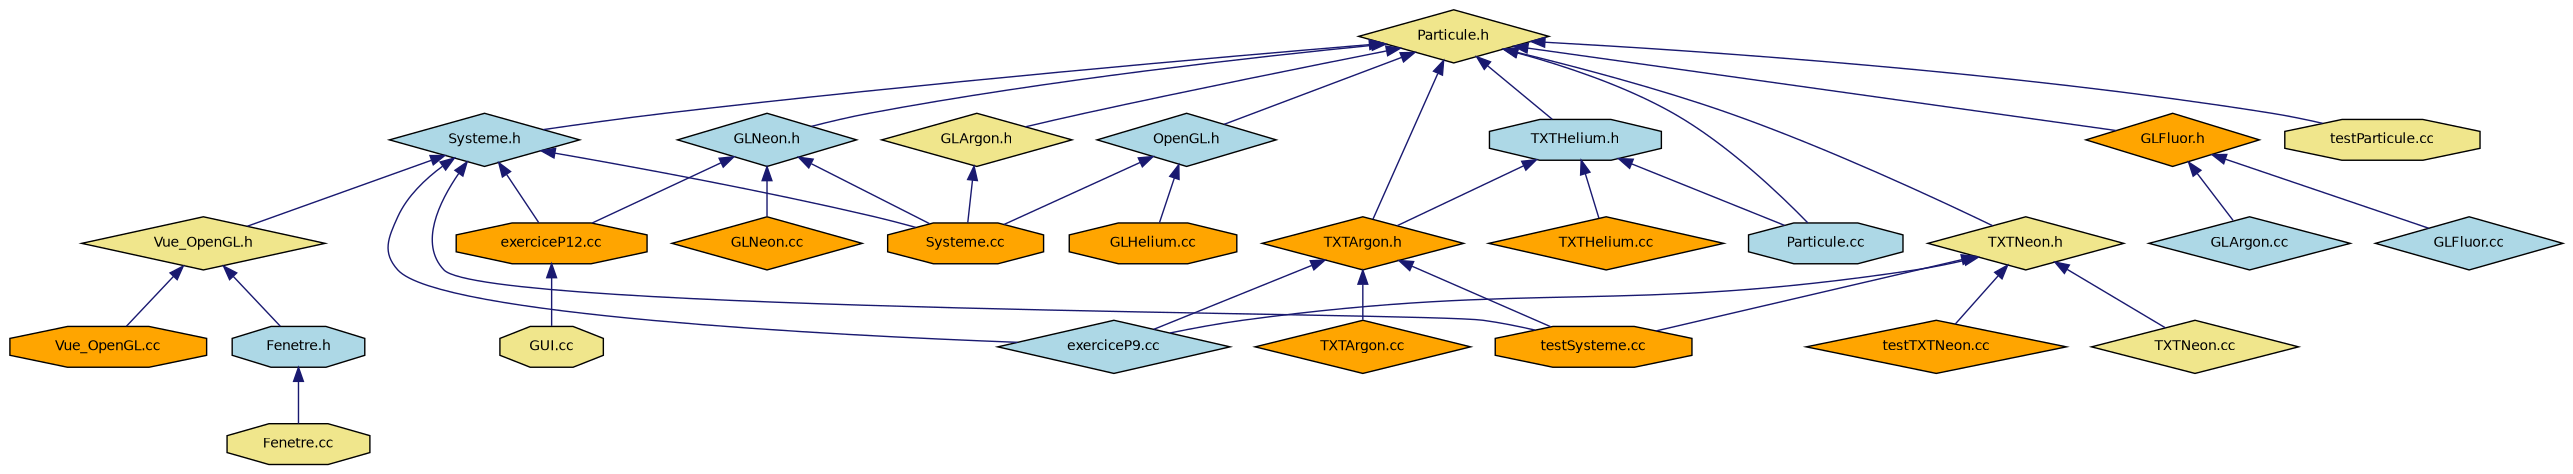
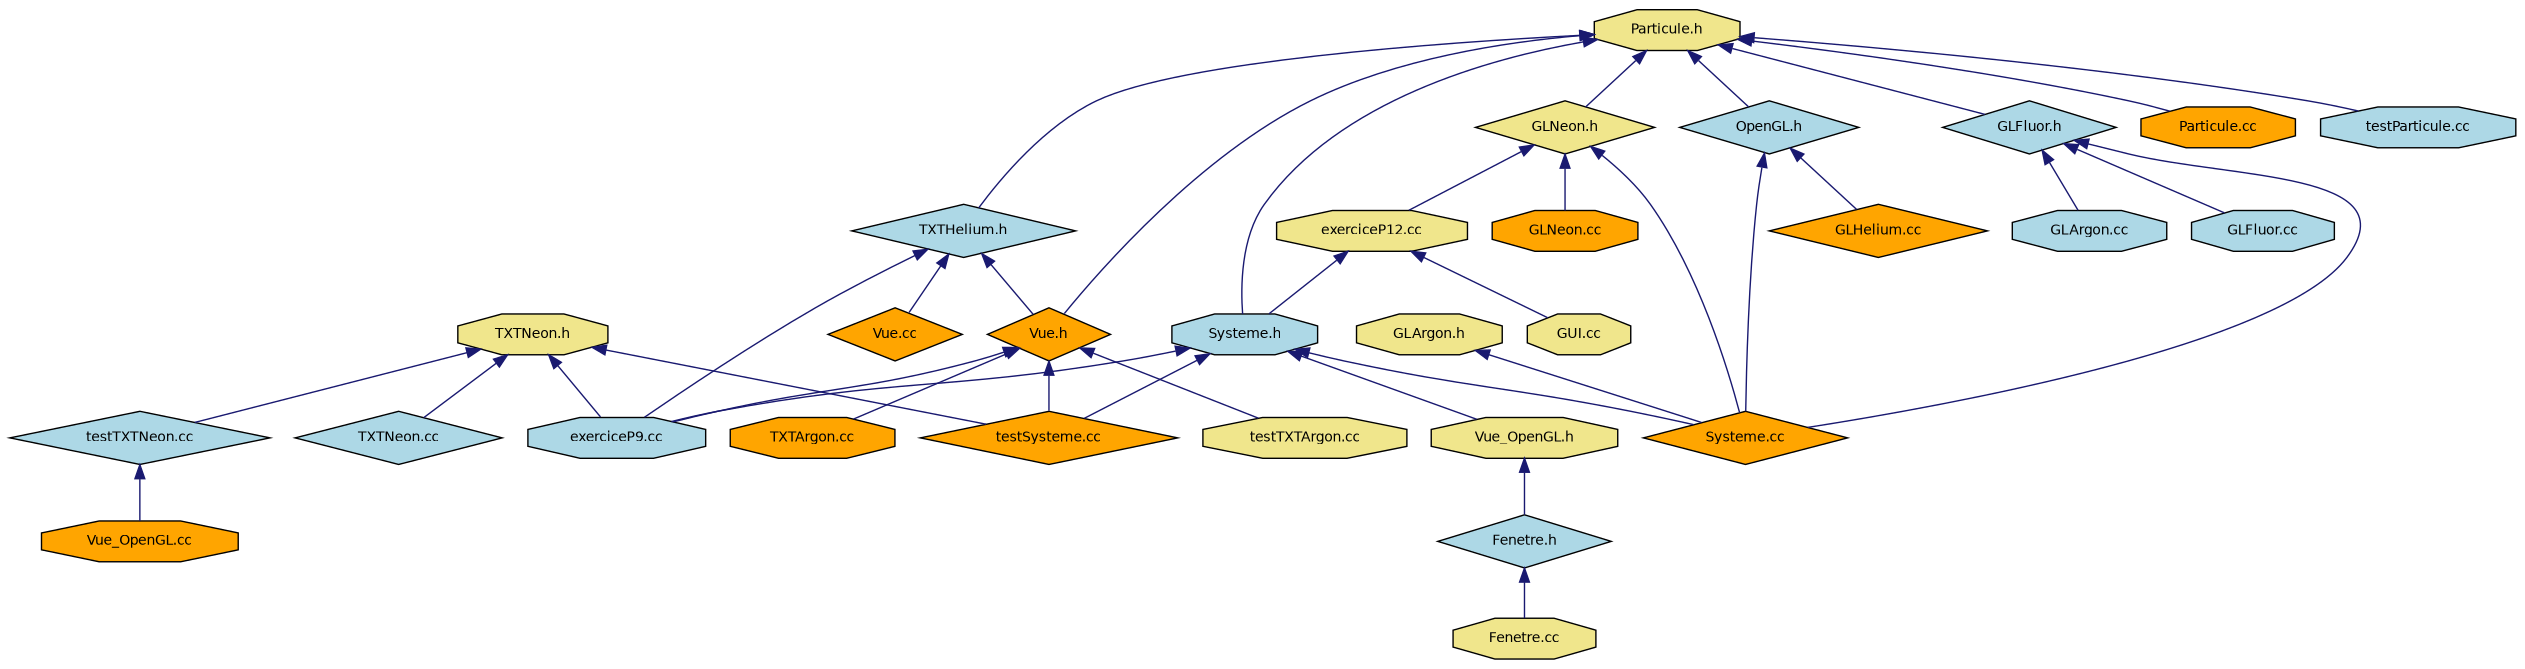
(1454, 36) -> (1667, 30)
(1206, 88) -> none
(1760, 125) -> none
(484, 140) -> (1245, 334)
(767, 140) -> (1565, 127)
(977, 140) -> (1429, 334)
(1575, 140) -> (964, 231)
(2173, 140) -> (2029, 127)
(2382, 140) -> (2418, 127)
(1708, 195) -> (777, 331)
(523, 199) -> (1303, 287)
(203, 243) -> (1524, 438)
(552, 243) -> (1372, 231)
(767, 243) -> (1565, 231)
(966, 243) -> (1745, 438)
(1153, 243) -> (1878, 231)
(1363, 243) -> (1049, 334)
(1606, 243) -> (895, 334)
(1826, 243) -> (2218, 127)
(2026, 243) -> (533, 334)
(2250, 243) -> (2090, 231)
(2469, 243) -> (2263, 231)
(150, 301) -> (140, 500)
none -> (2245, 322)
(298, 347) -> (1524, 541)
(1114, 347) -> (617, 438)
(1363, 347) -> (813, 438)
(1594, 347) -> (1049, 438)
(1936, 347) -> (140, 438)
(2195, 347) -> (399, 438)
none -> (1305, 438)
